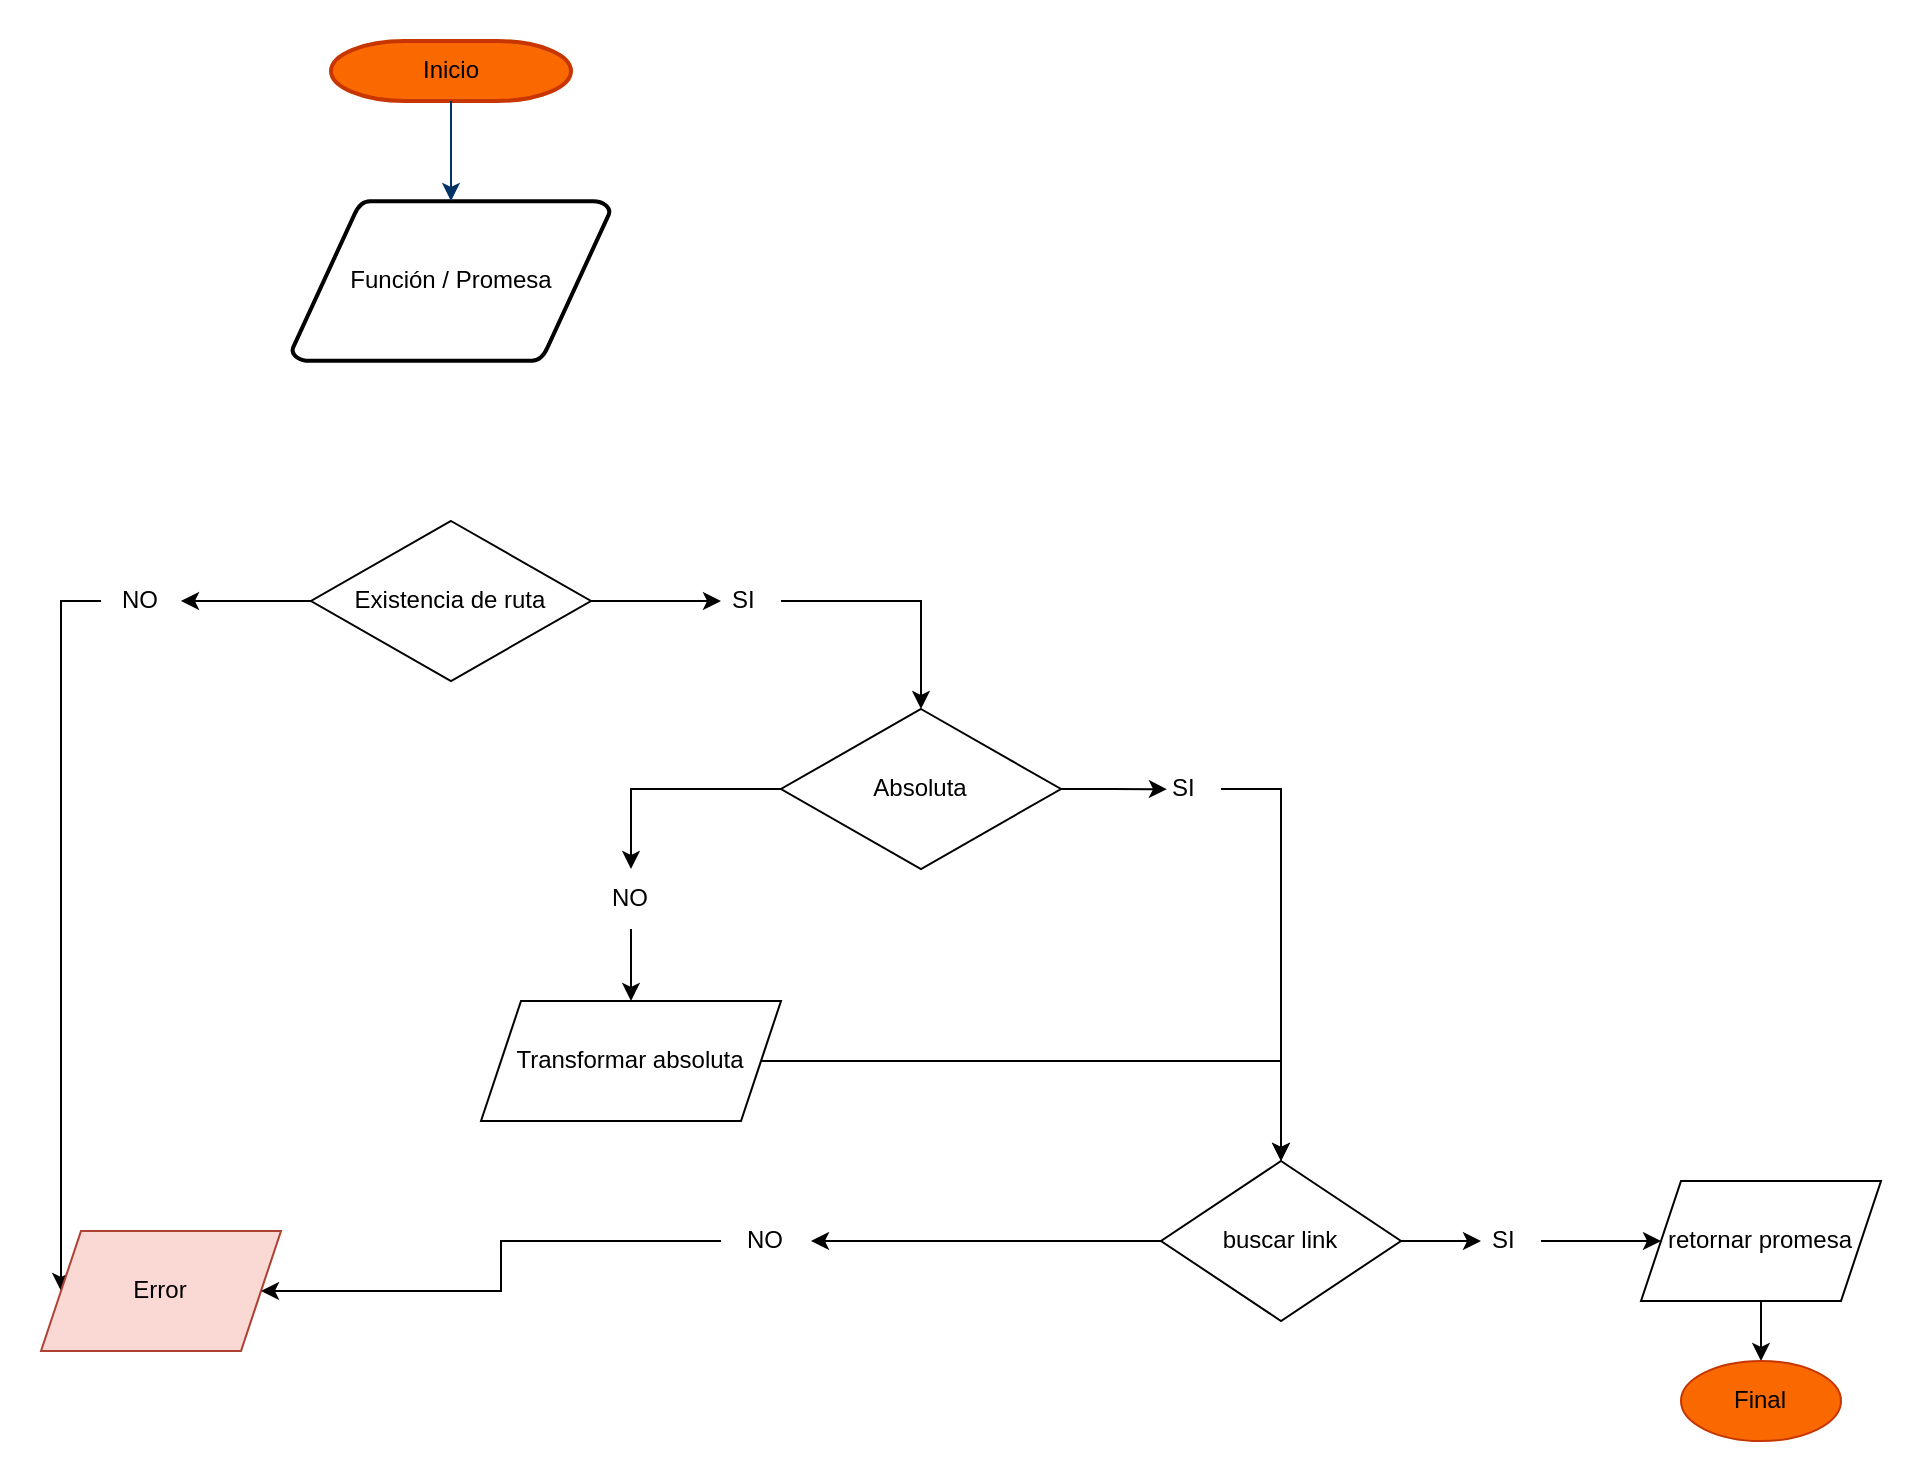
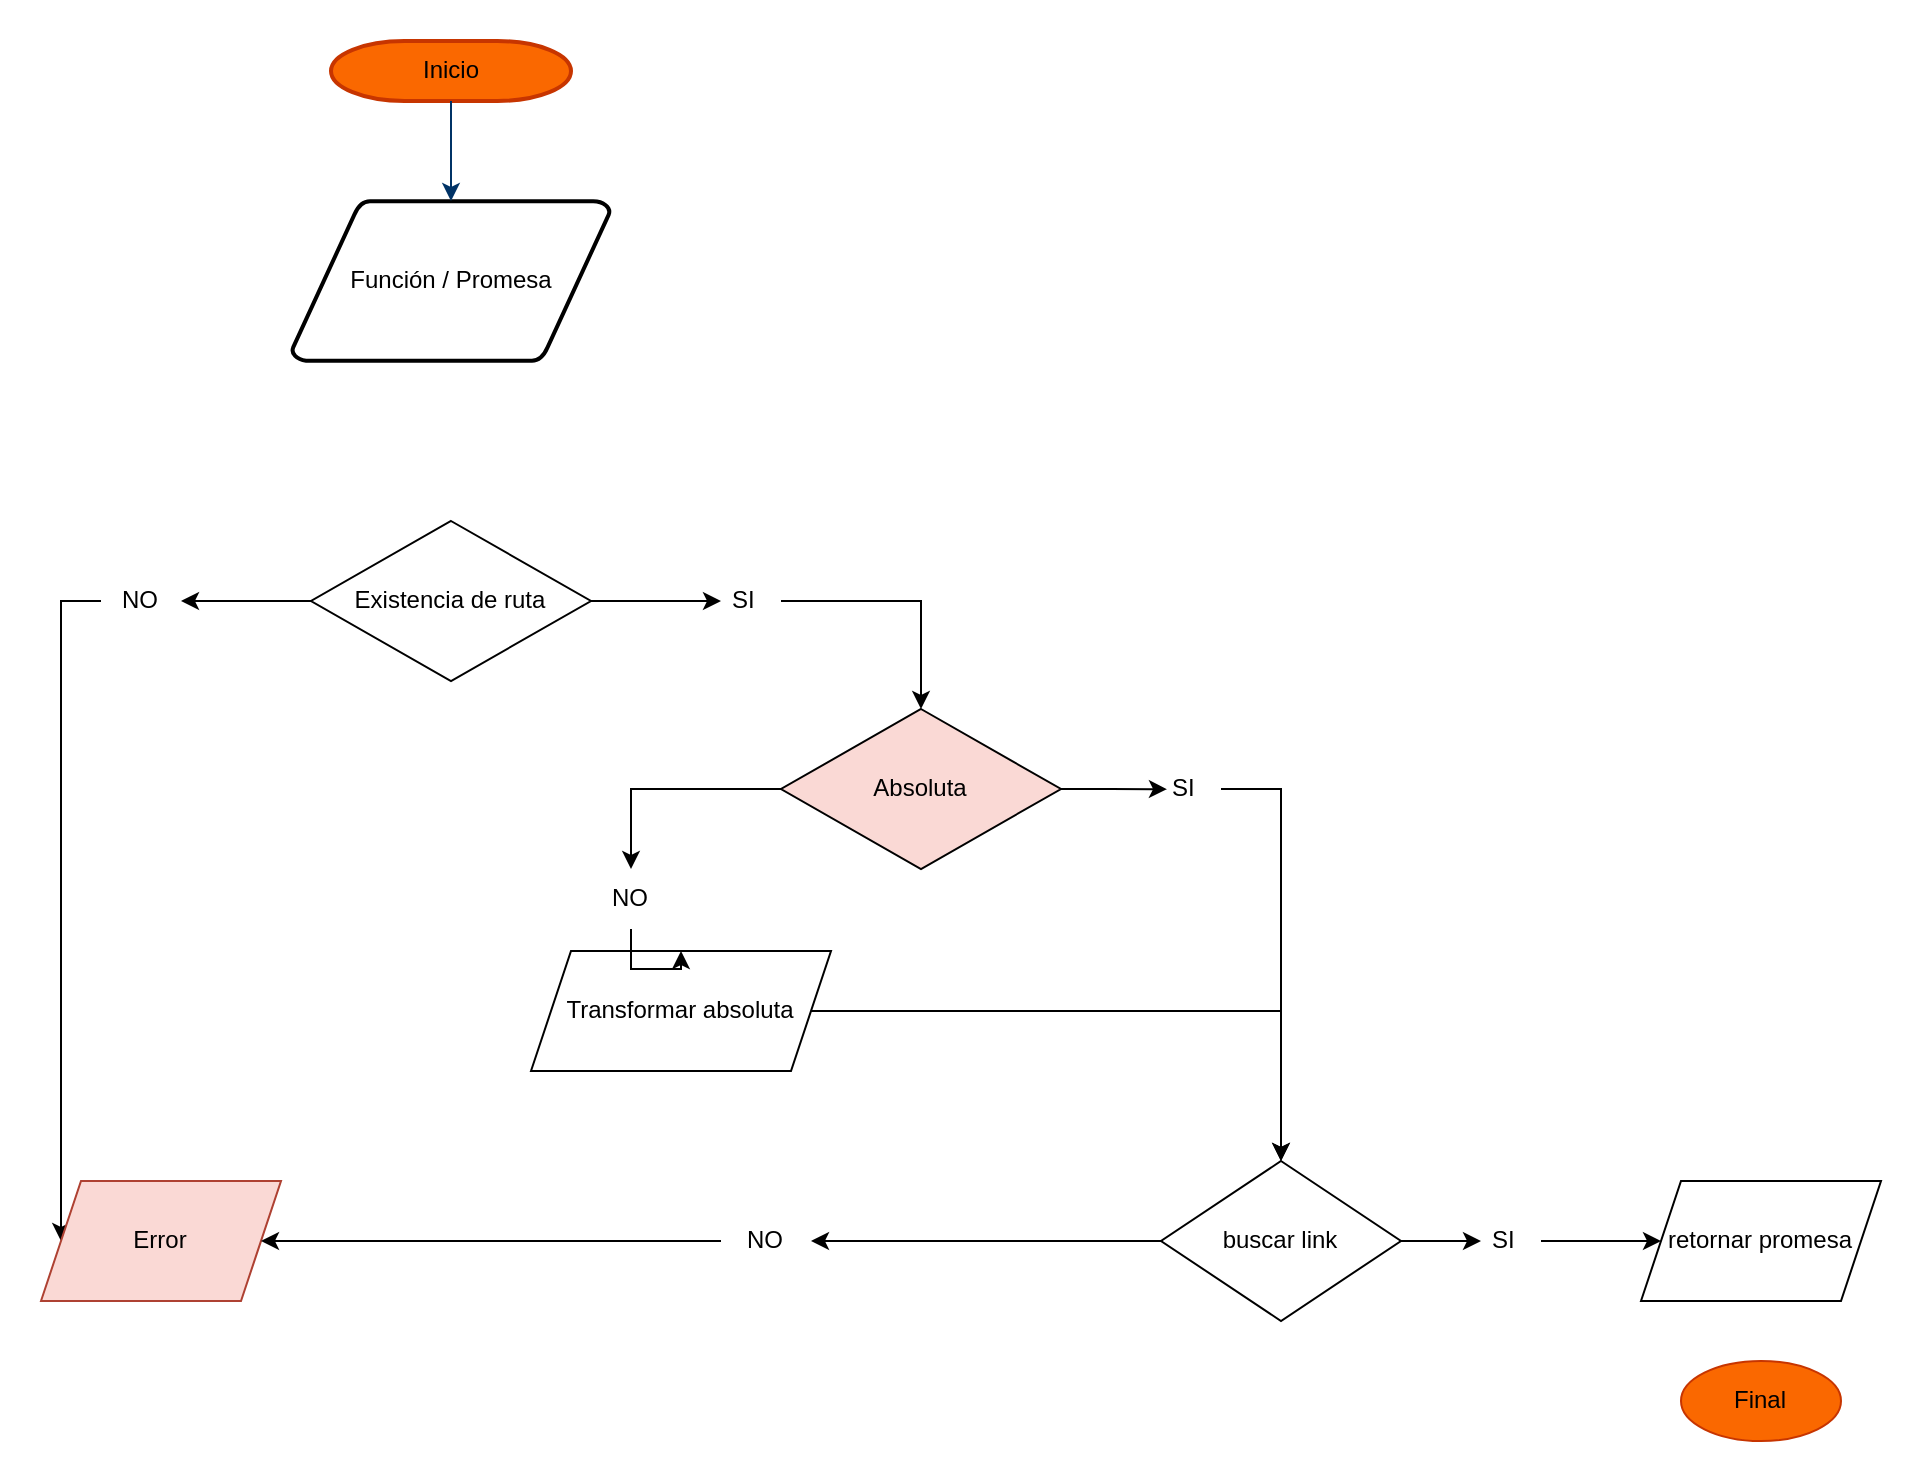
(921, 789) -> (921, 789)
(631, 1061) -> (681, 1011)
(161, 1291) -> (161, 1241)
(1761, 1338) -> none
